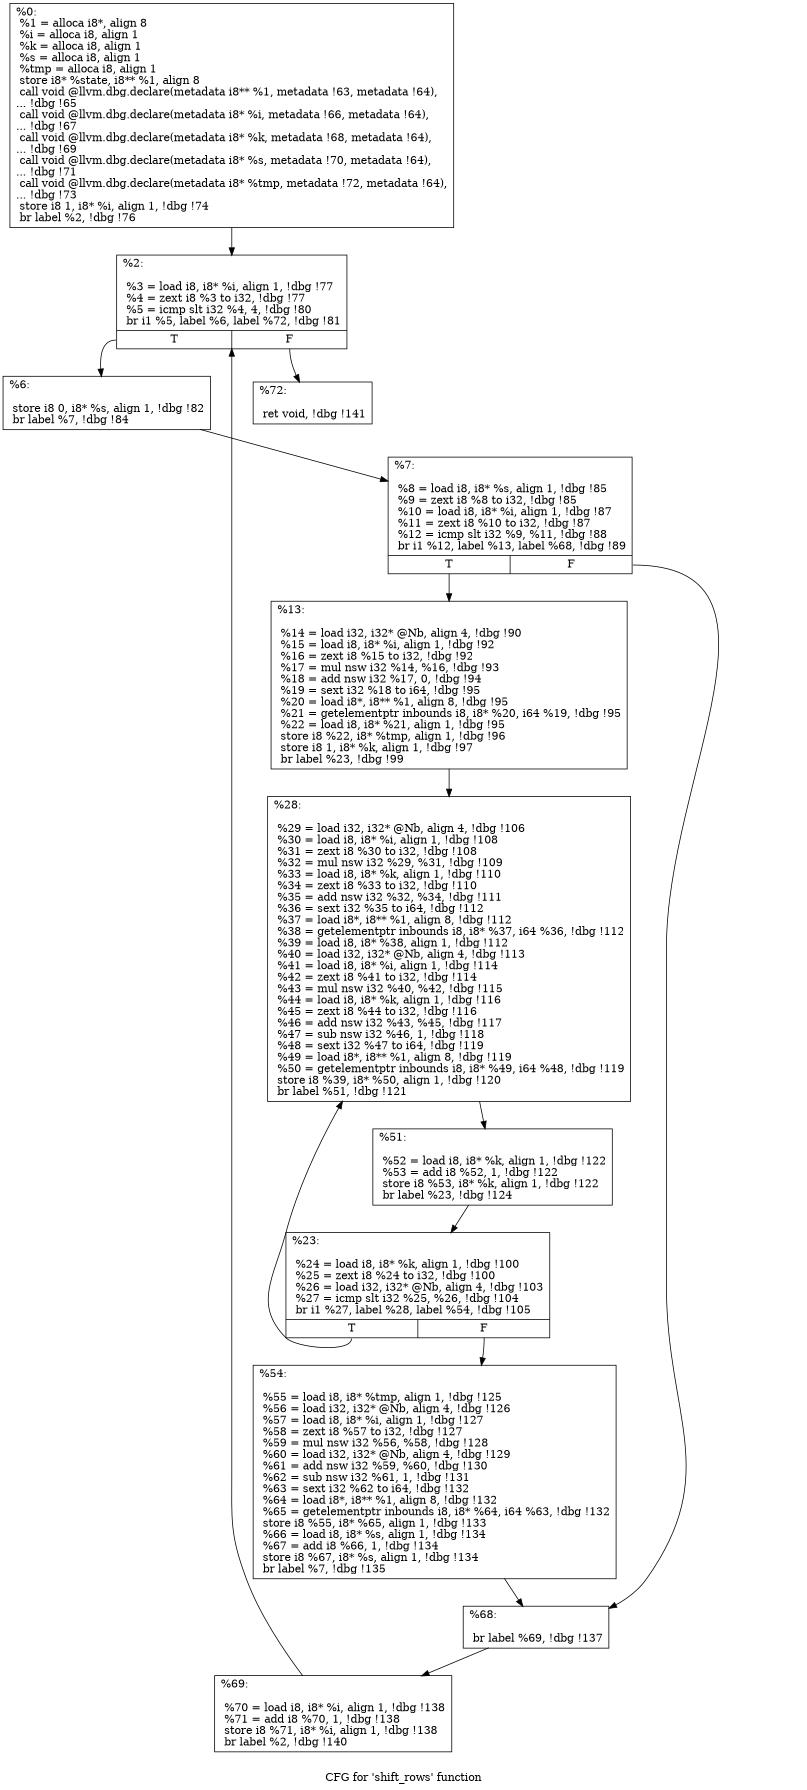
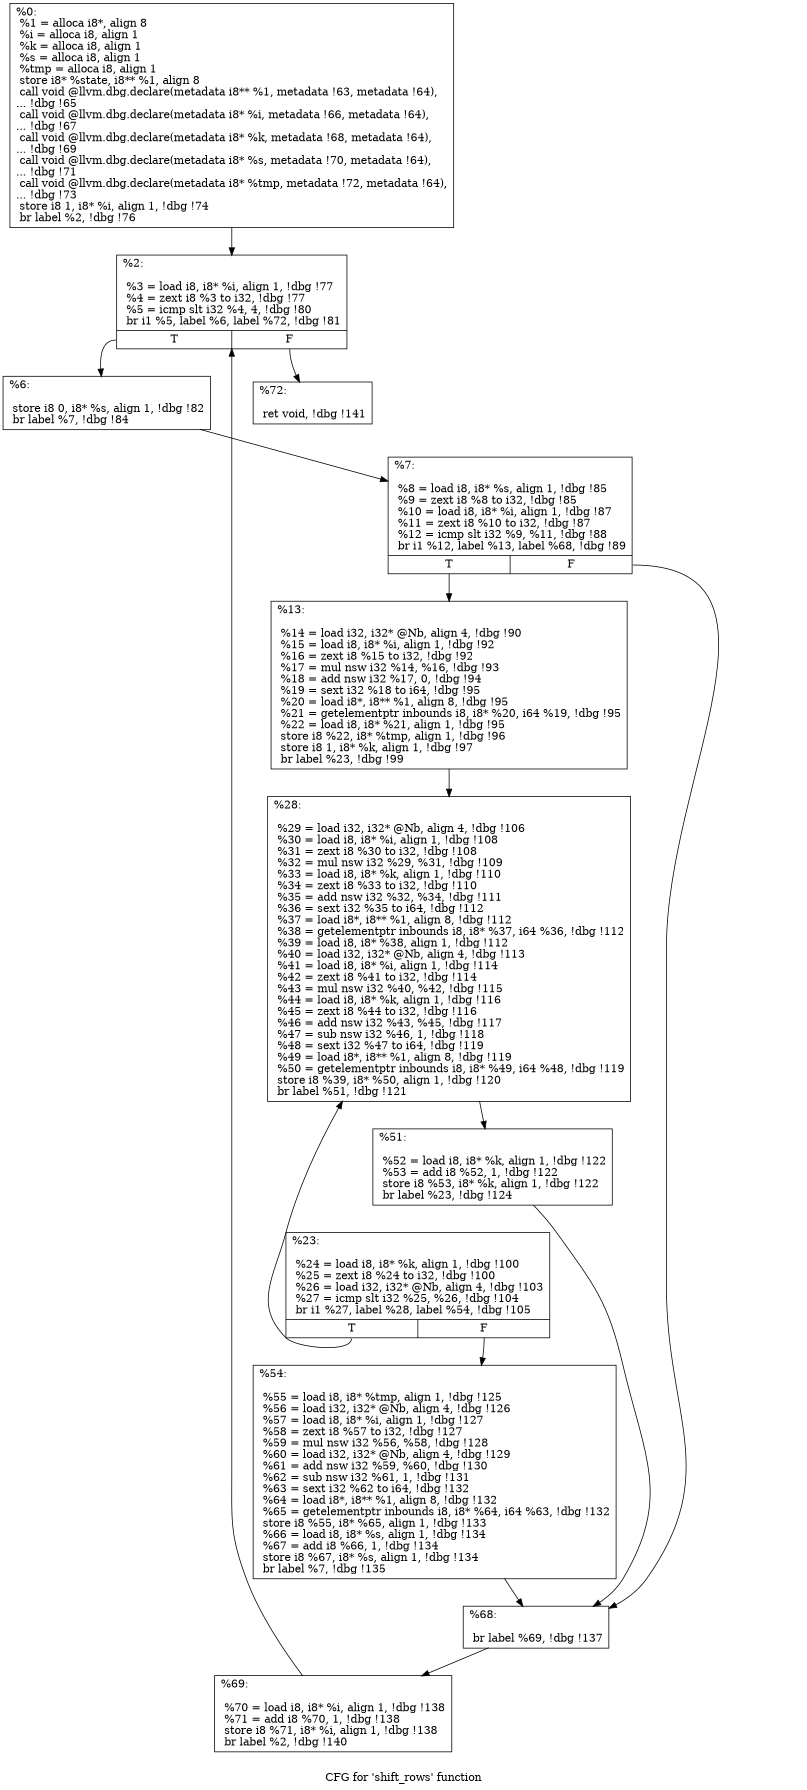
(462, 1216) -> (632, 1399)
